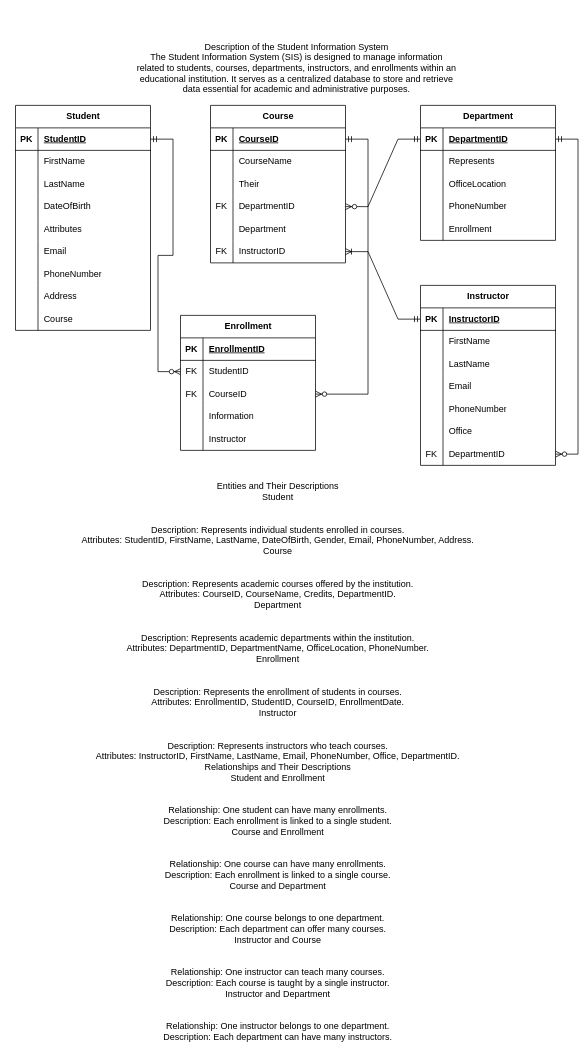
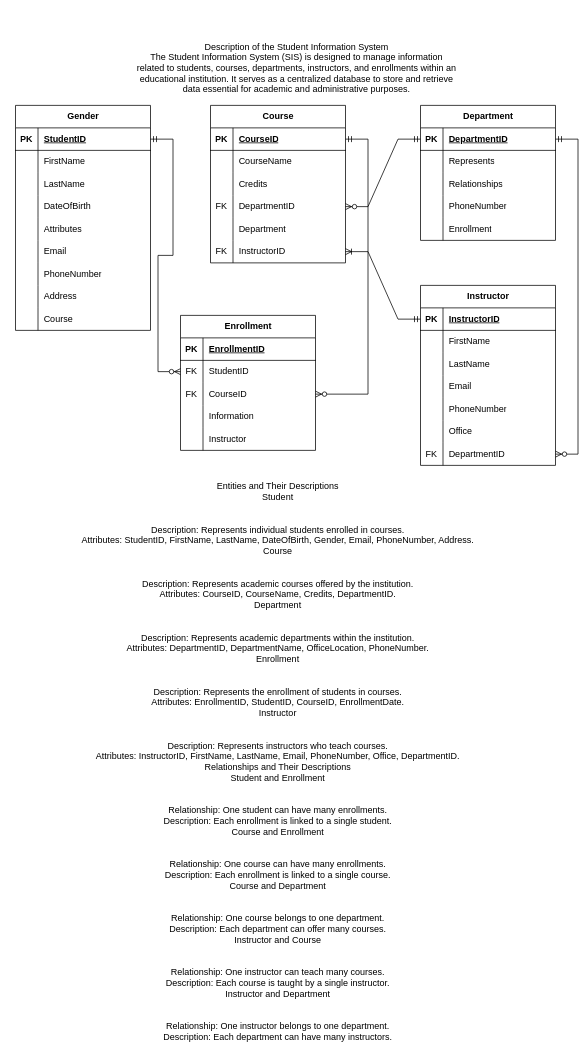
(83, 117) -> (83, 117)
(250, 184) -> (255, 184)
(482, 184) -> (478, 184)
